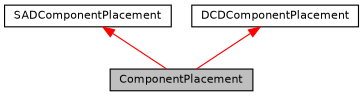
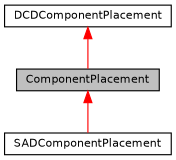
(140, 51) -> (88, 118)
